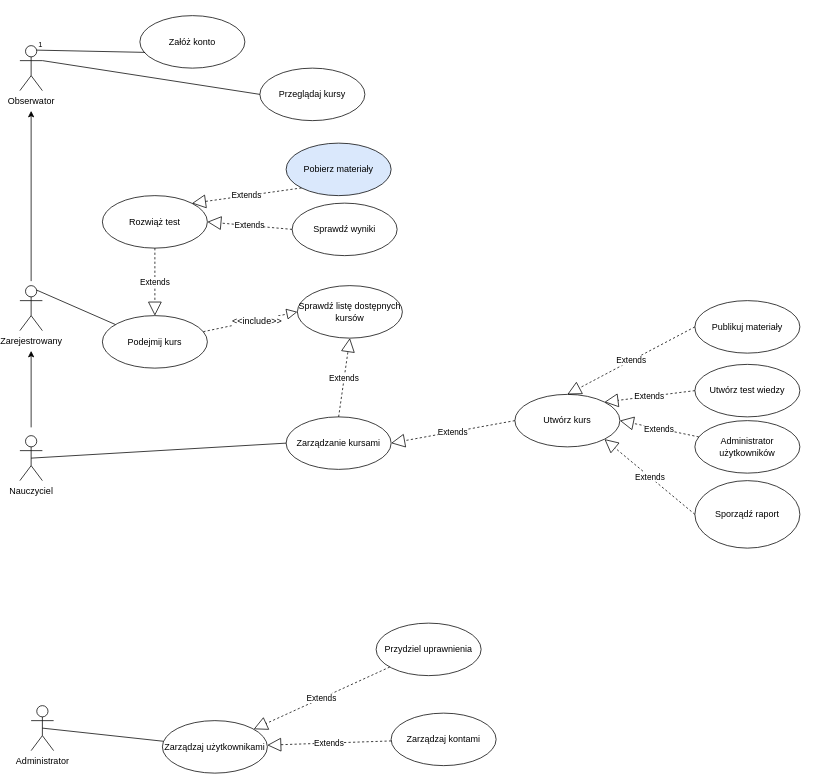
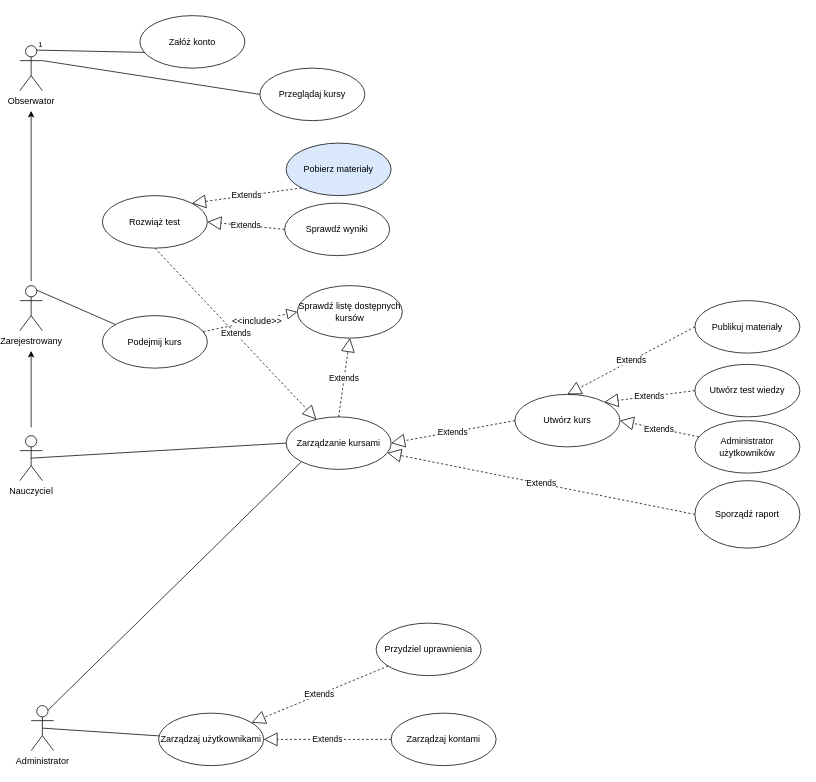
(345, 229) -> (337, 229)
(155, 273) -> (250, 349)
(654, 480) -> (530, 481)
none -> (175, 586)
(215, 747) -> (211, 739)
